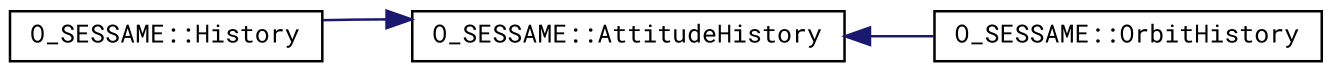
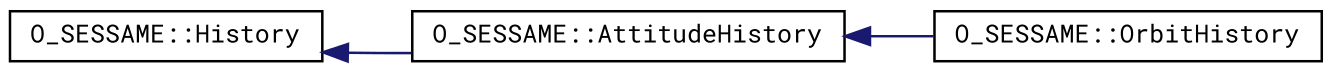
(355, 20) -> (380, 53)
